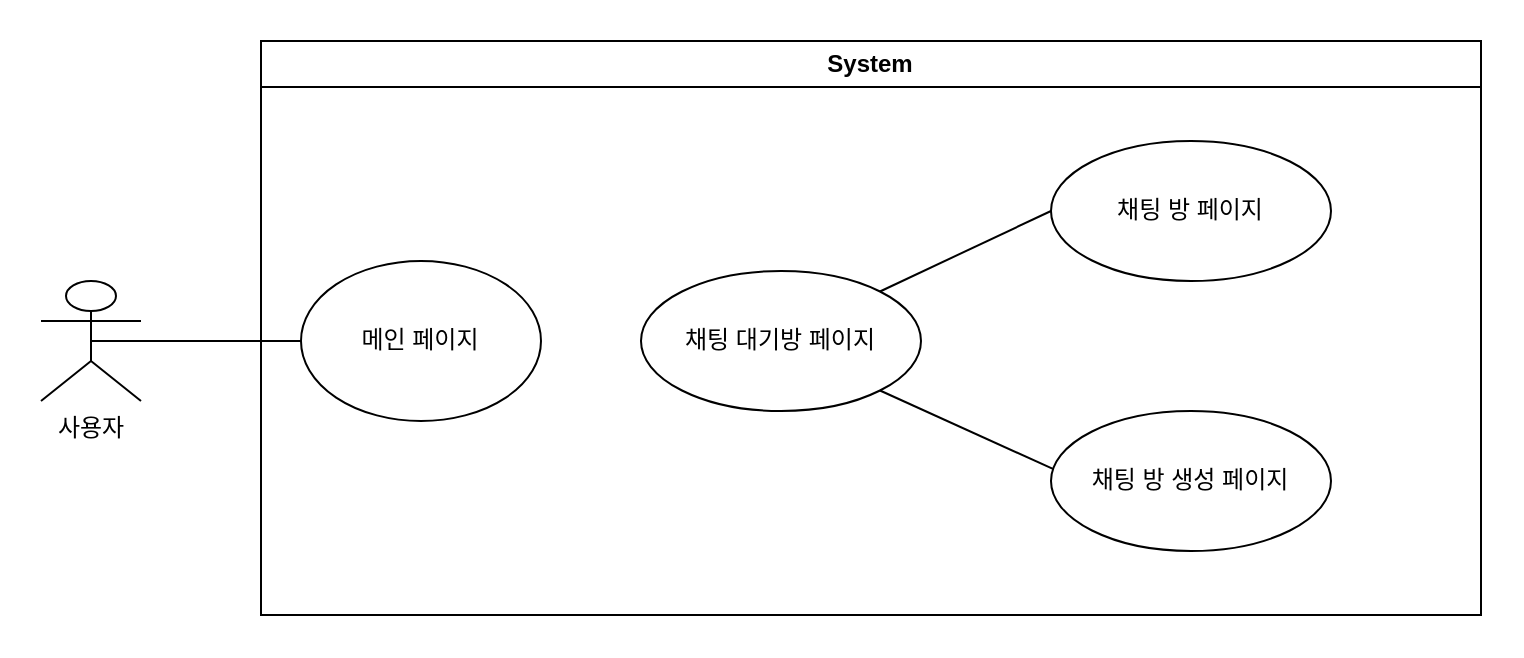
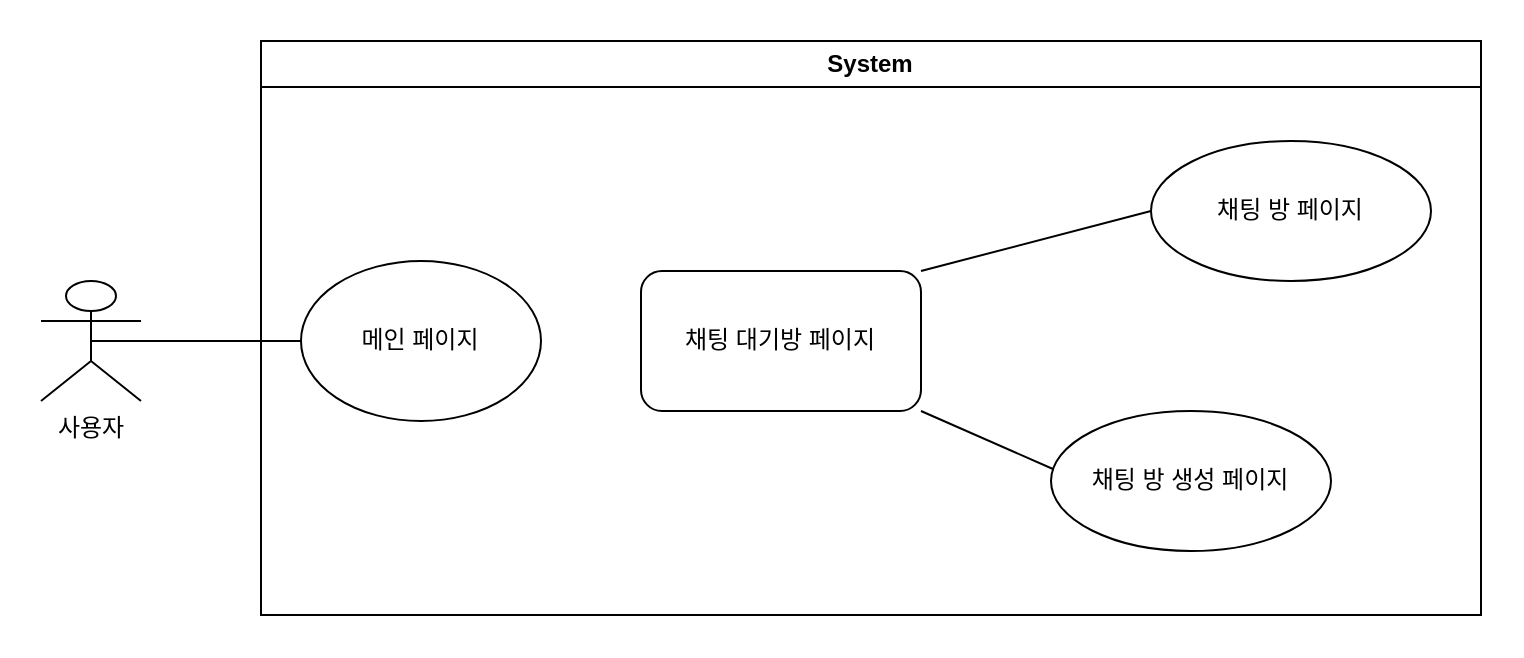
(1191, 211) -> (1291, 211)
(781, 341) -> (781, 341)
